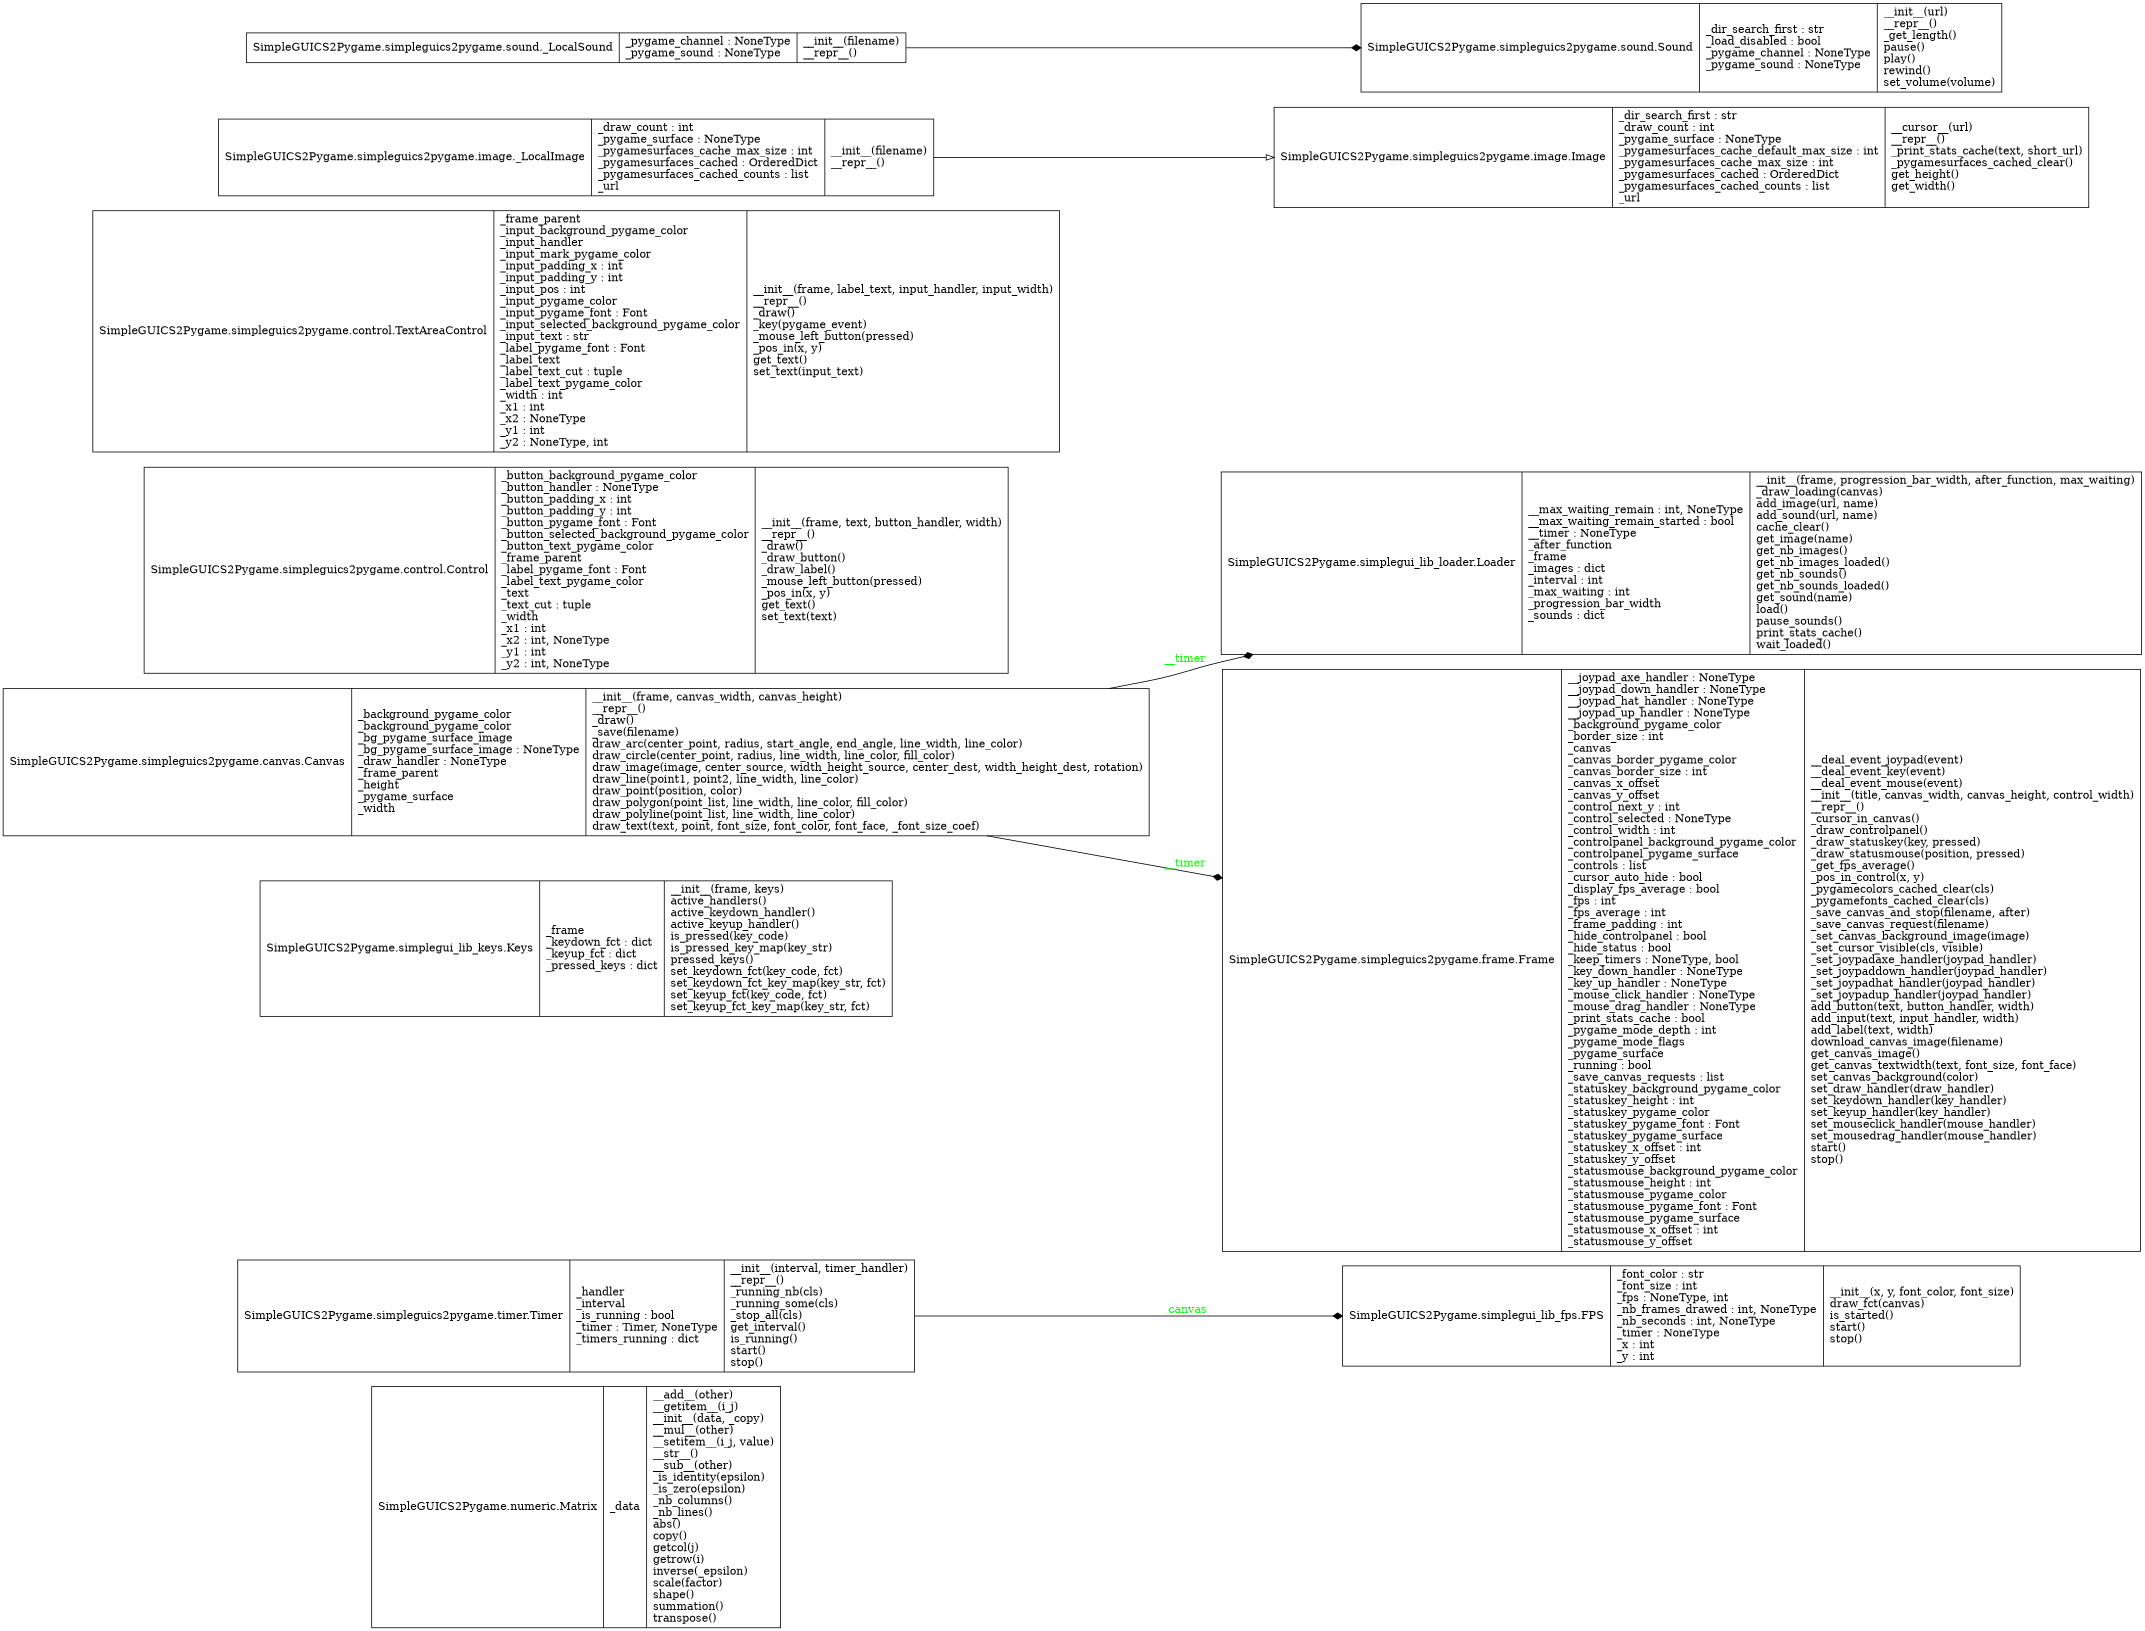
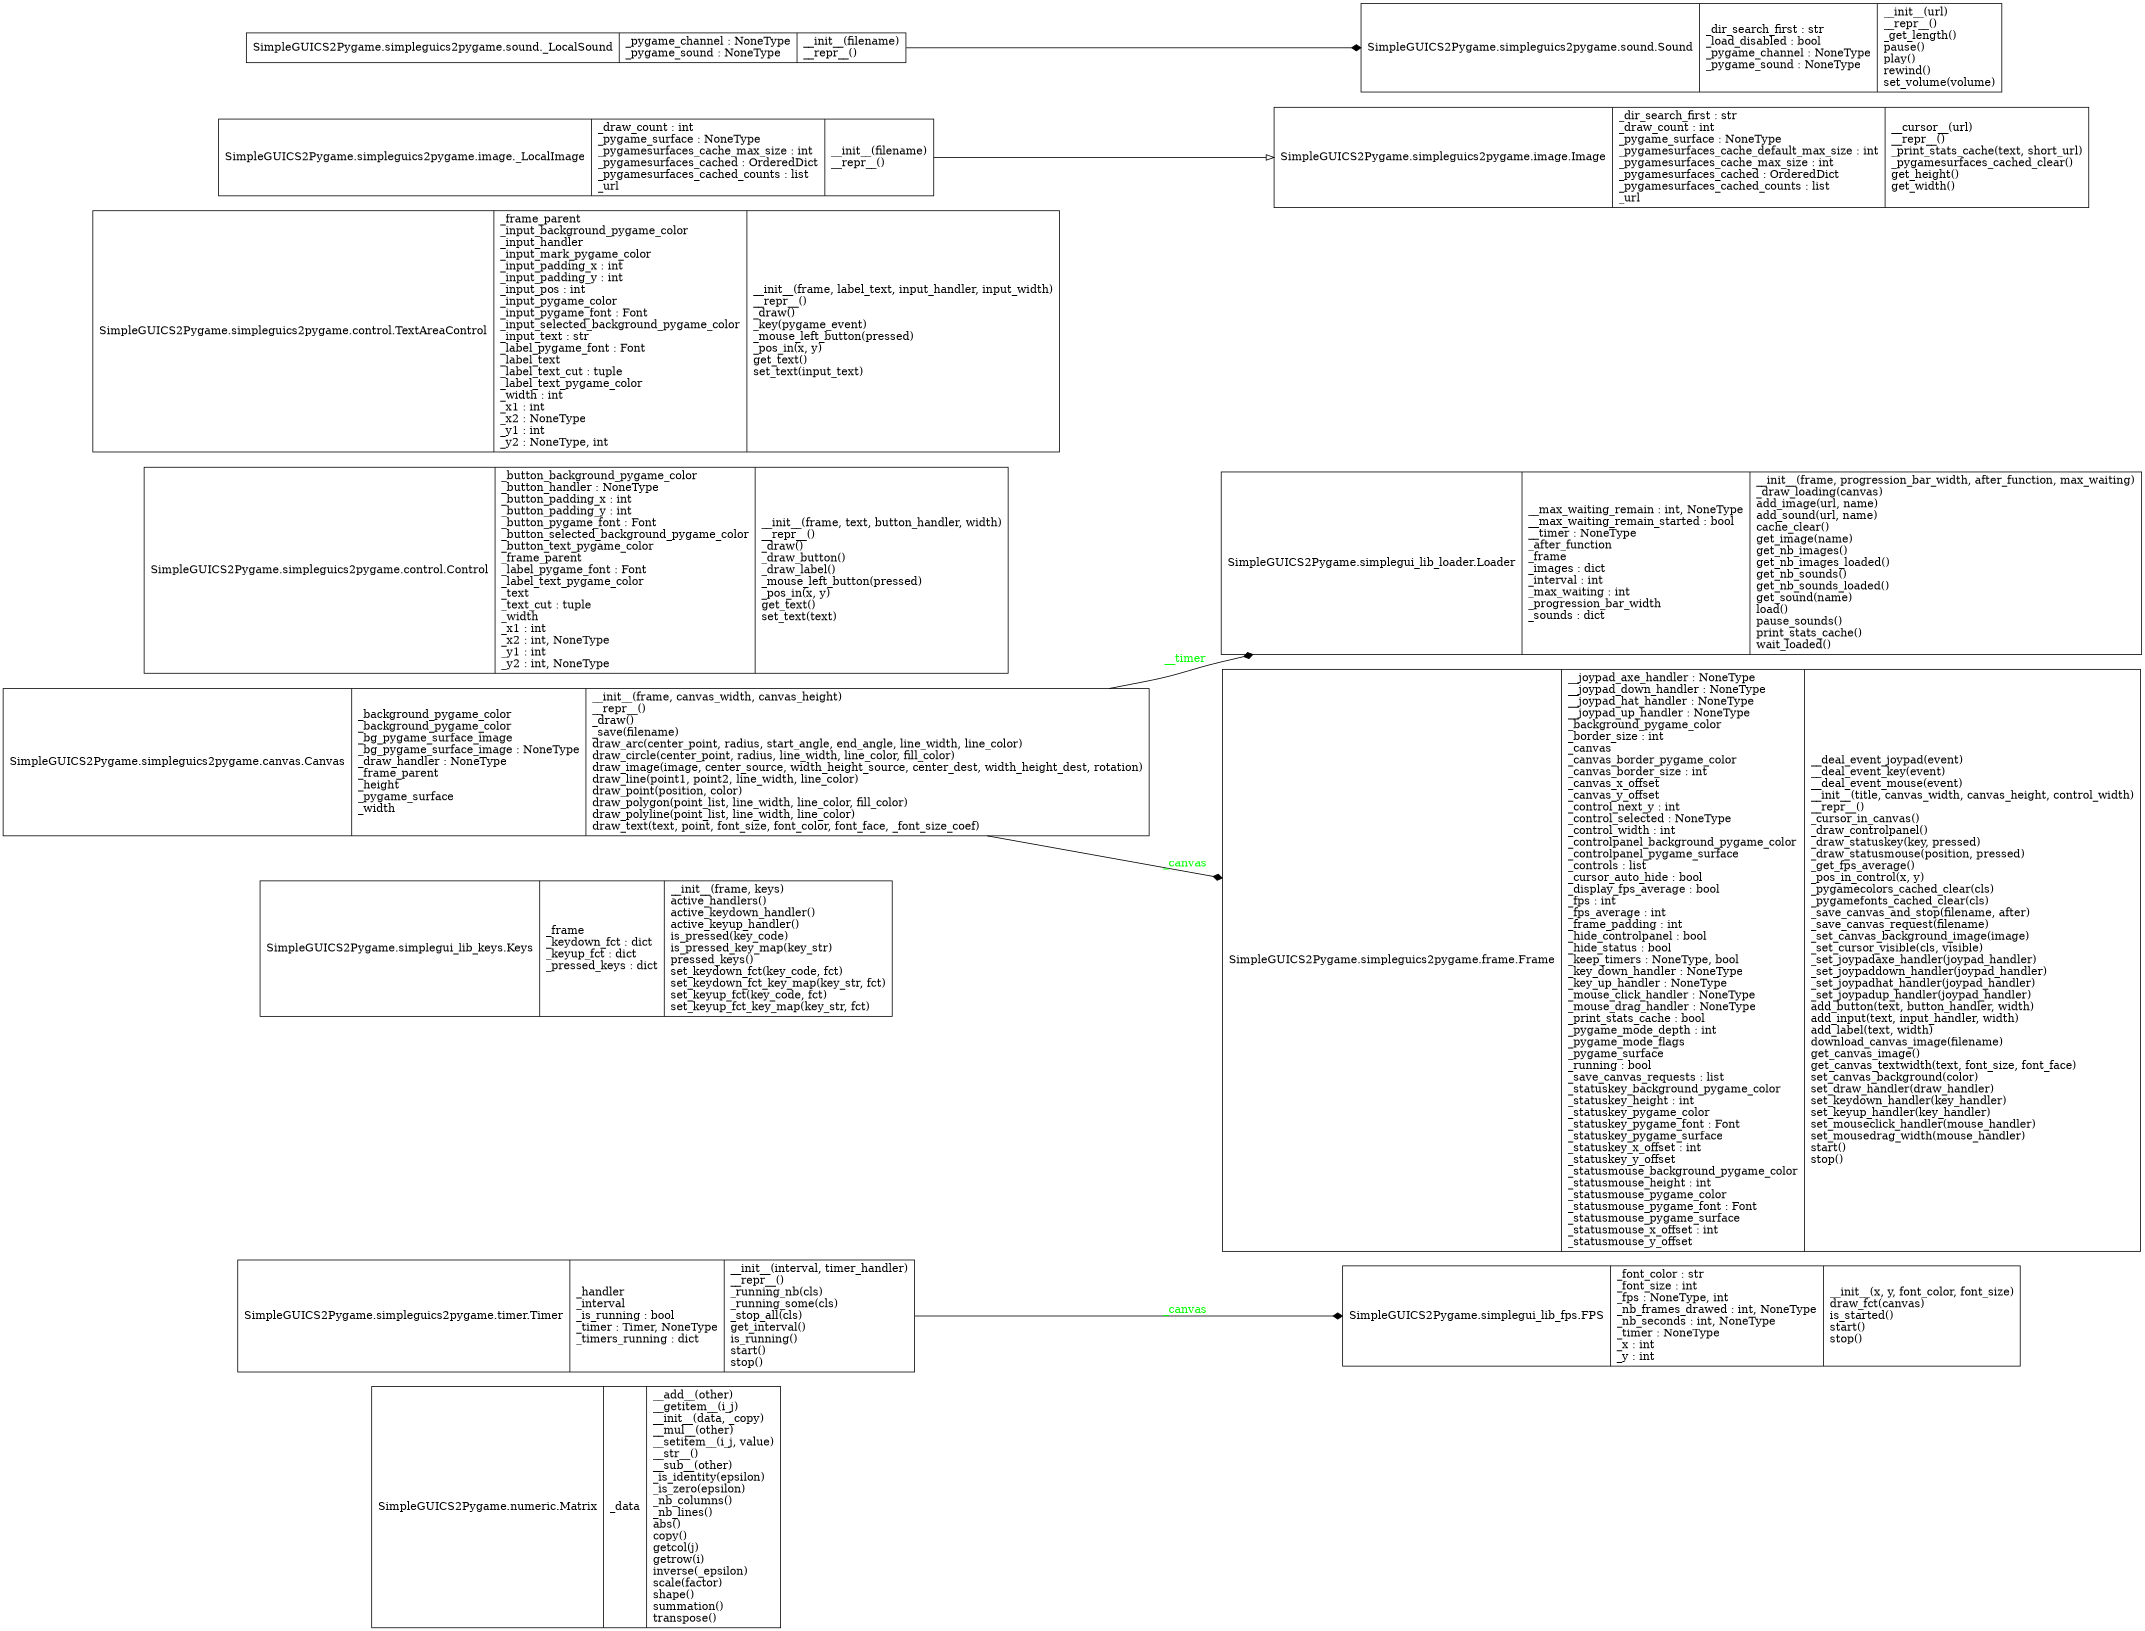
(1185, 864) -> (1185, 864)
(1924, 1136) -> (1918, 1136)
